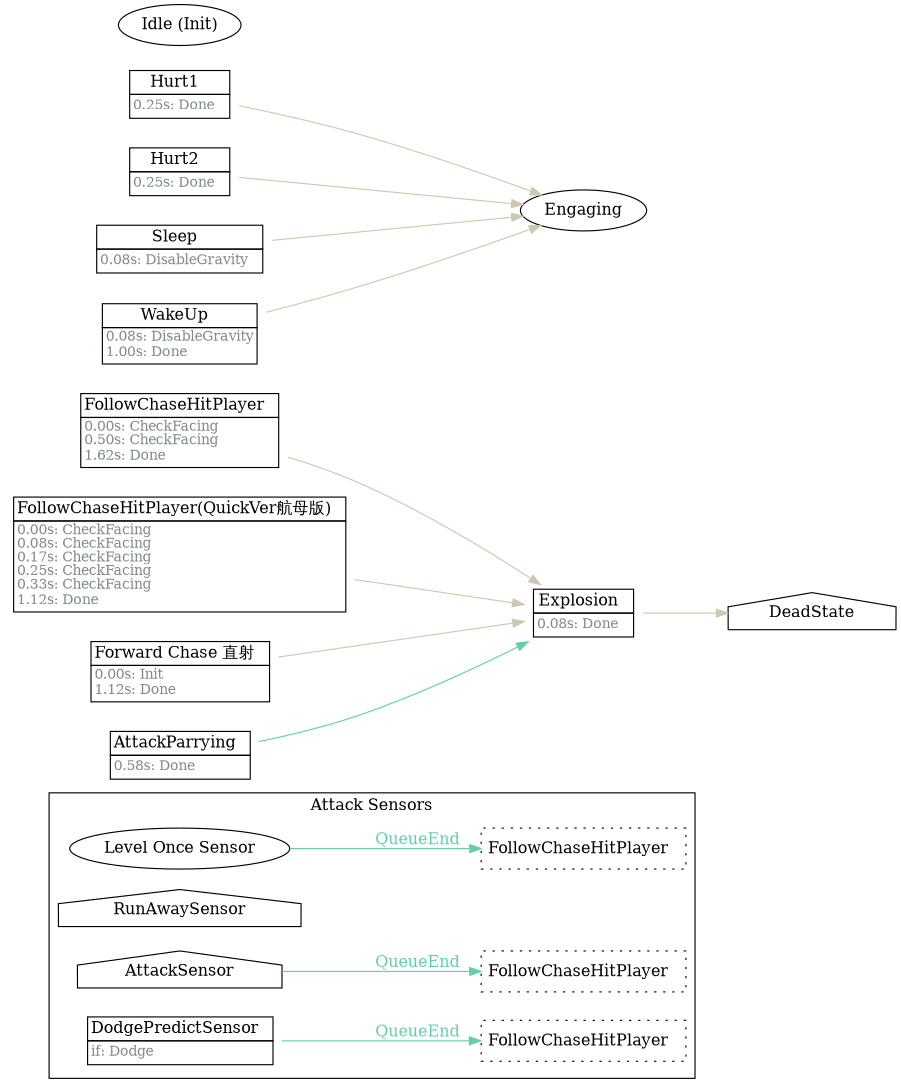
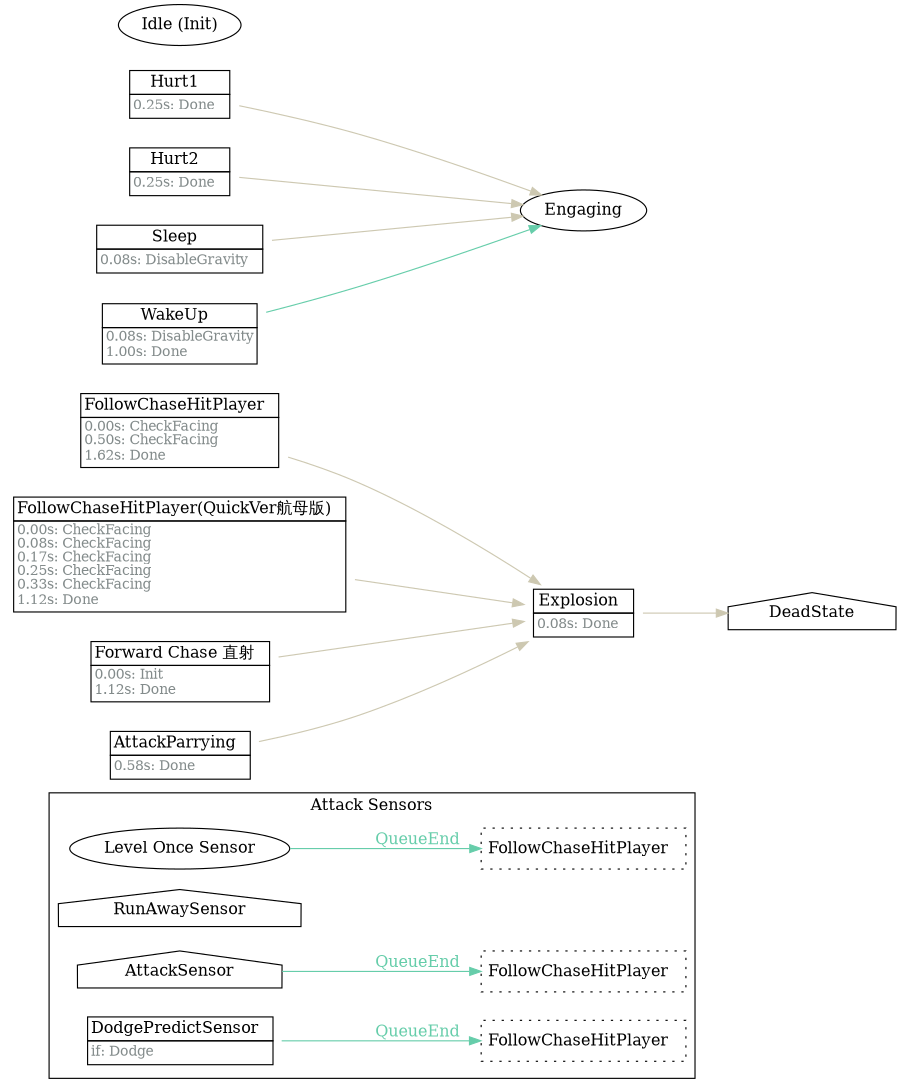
(399, 274) -> (399, 274)
(392, 703) -> (392, 703)
